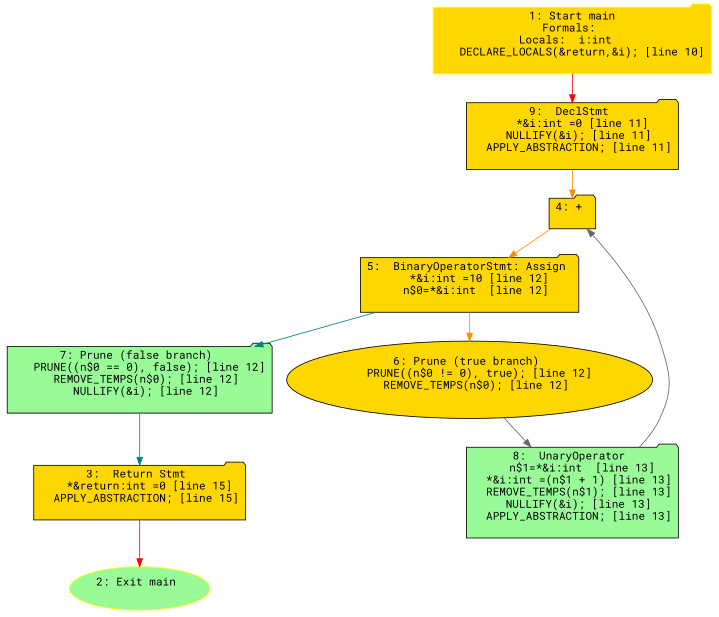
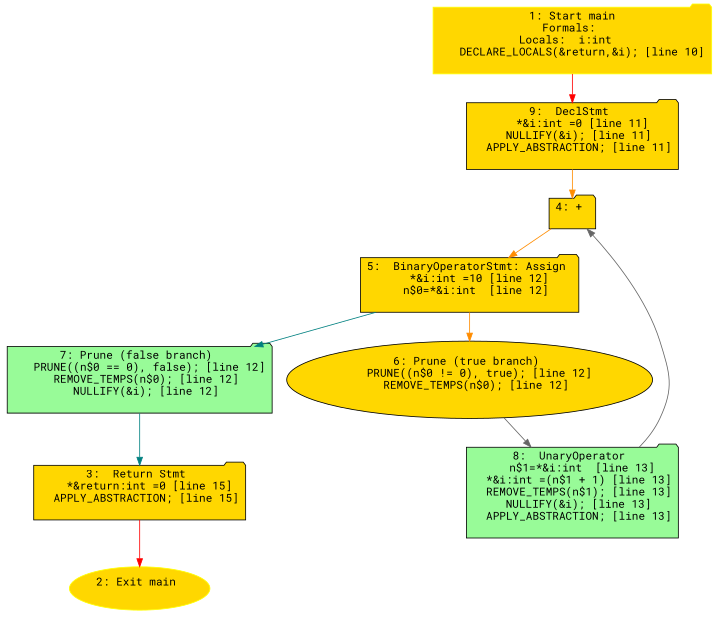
(140, 588) -> (140, 588)
